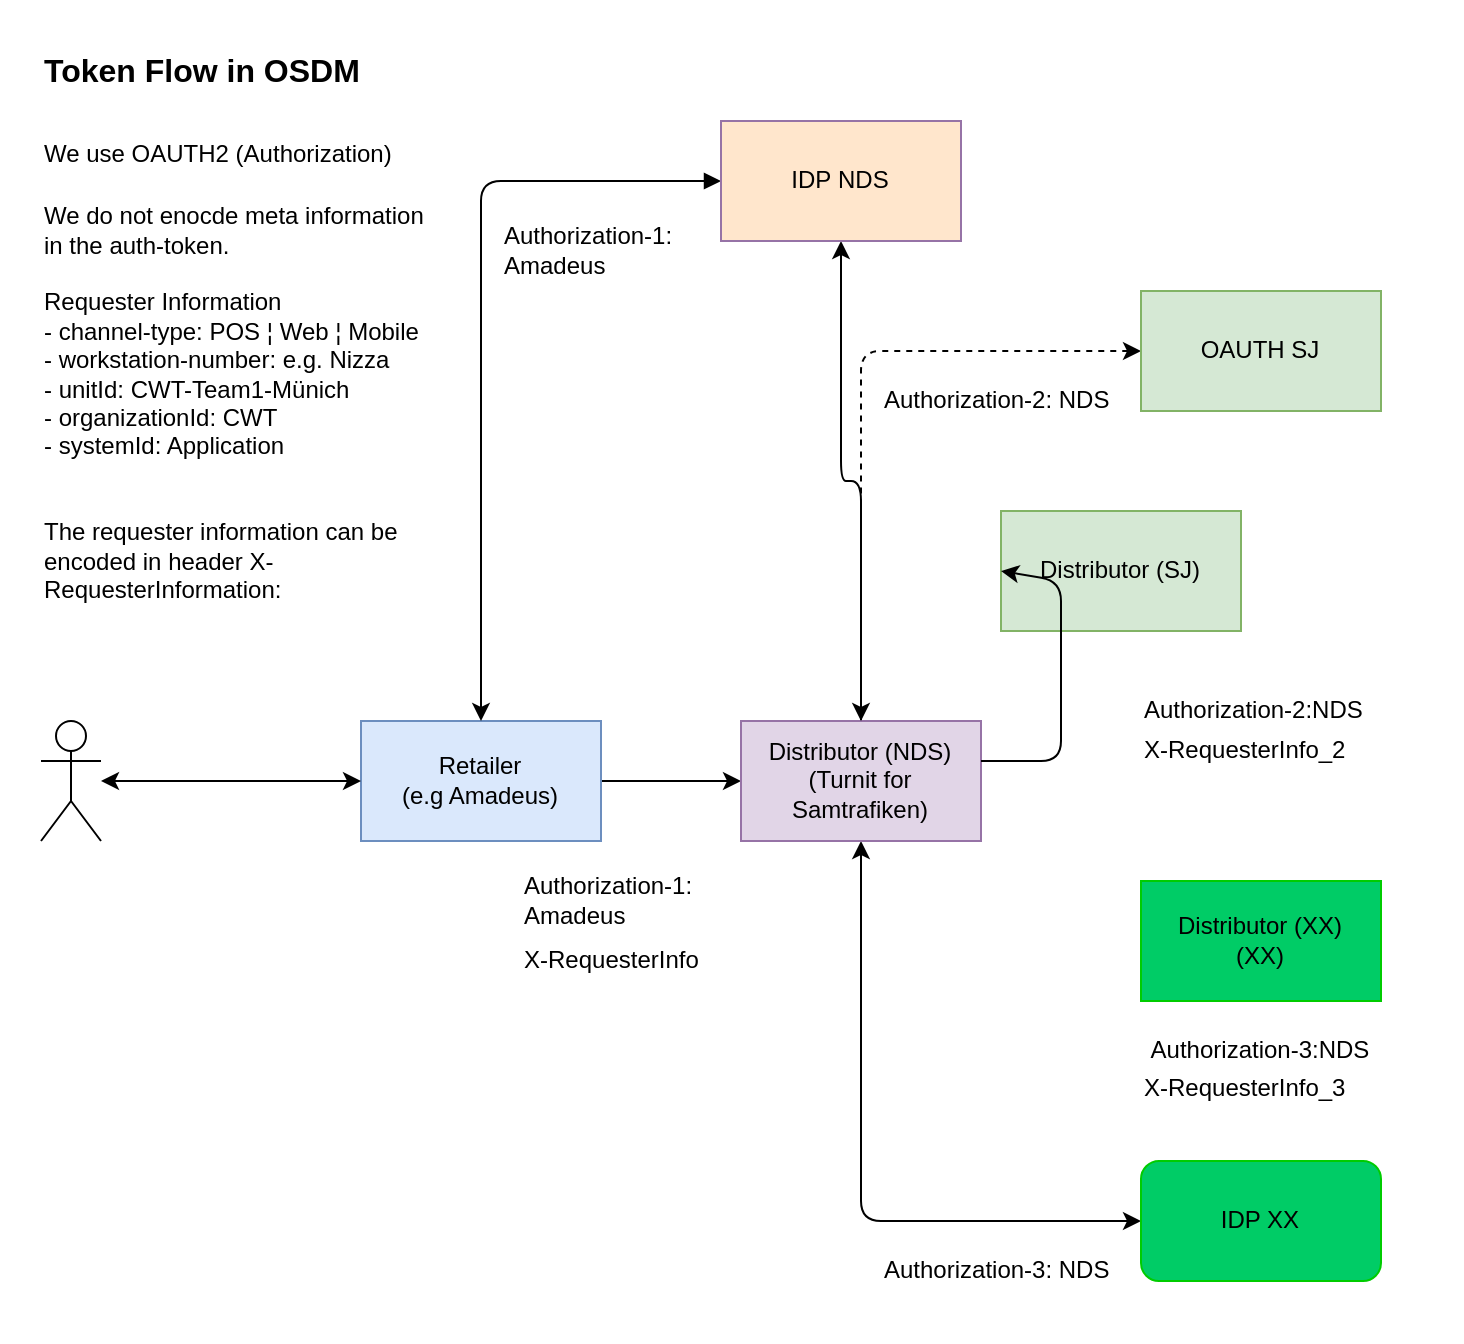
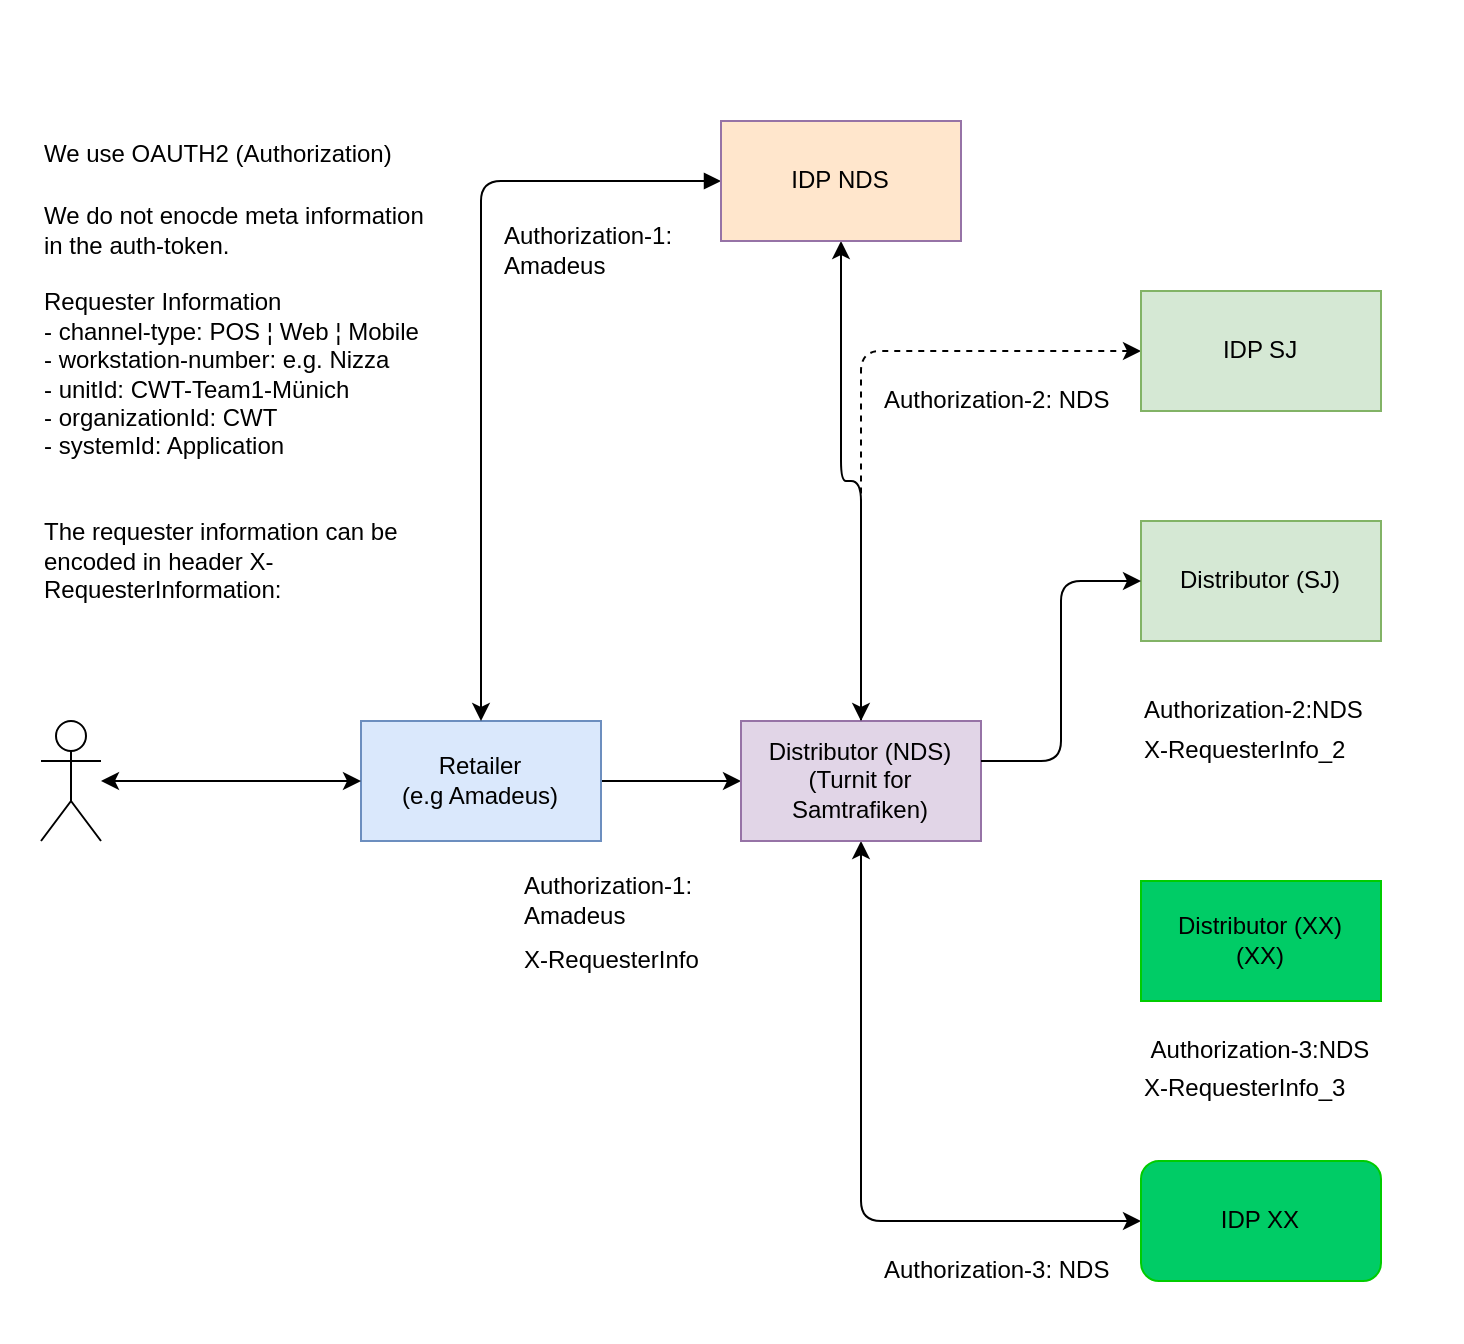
(201, 71) -> none
(1261, 351) -> (1261, 351)
(1121, 571) -> (1261, 581)
